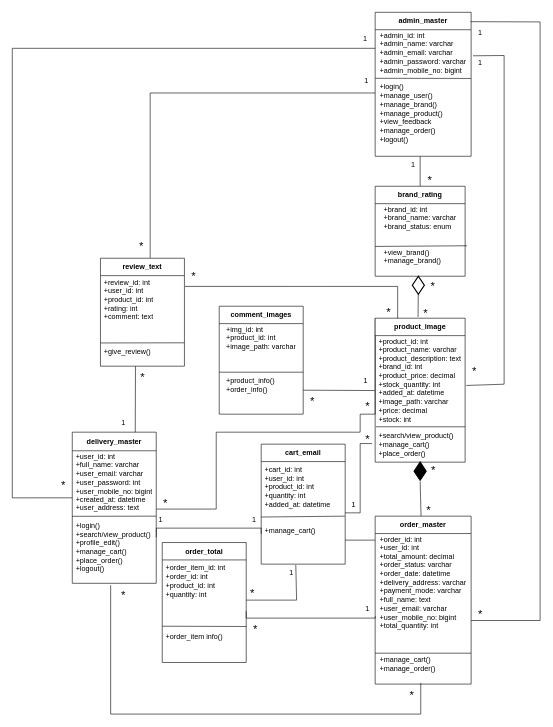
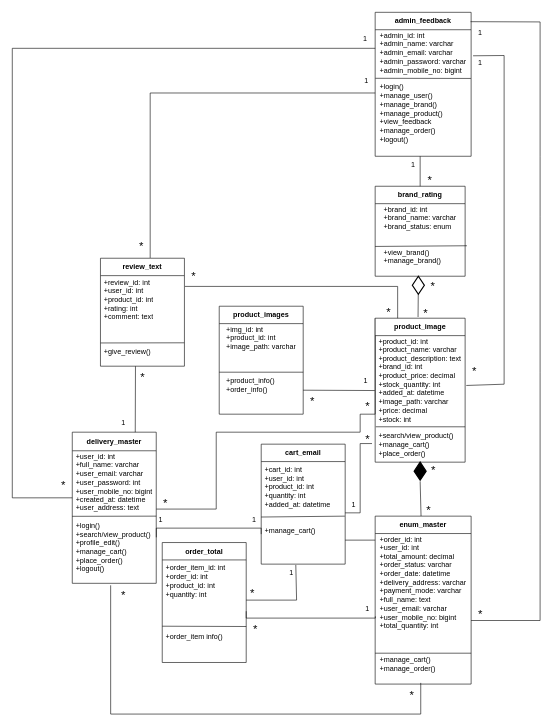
(423, 21) -> (423, 21)
(261, 315) -> (261, 315)
(423, 525) -> (423, 525)
